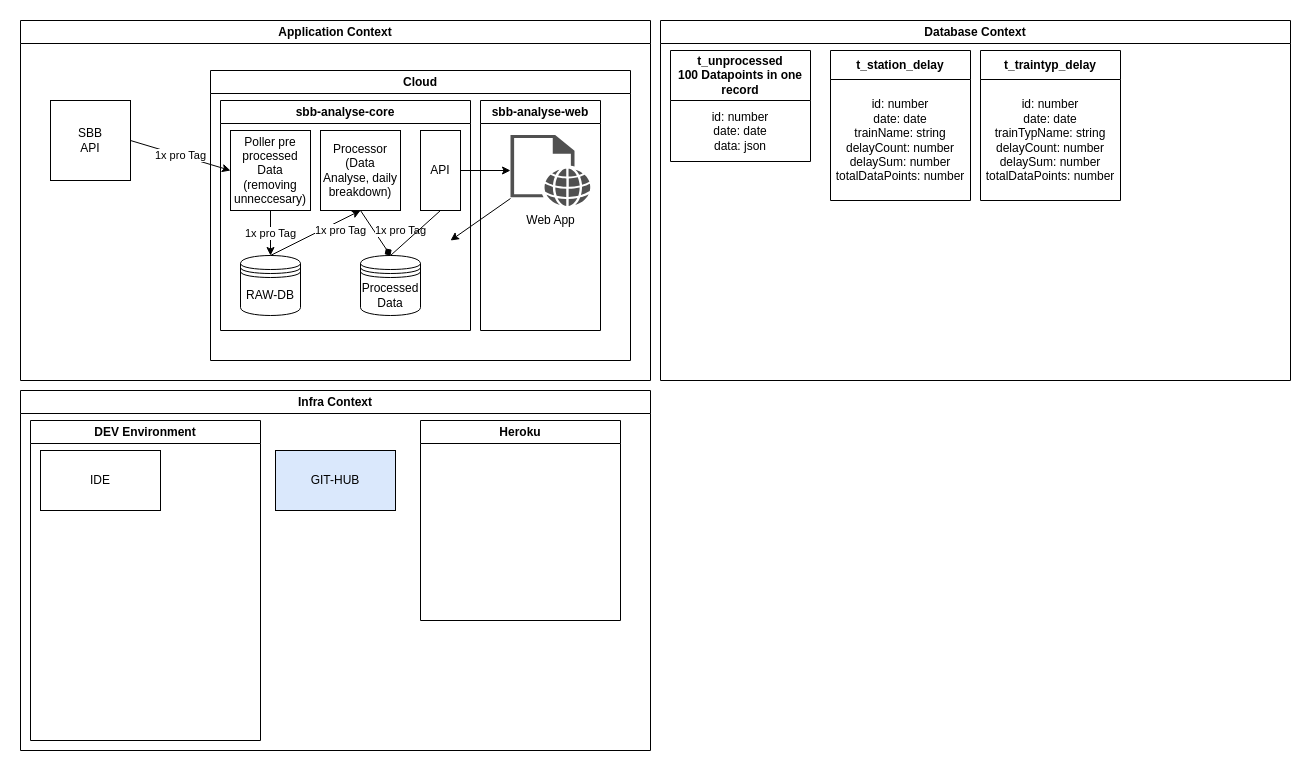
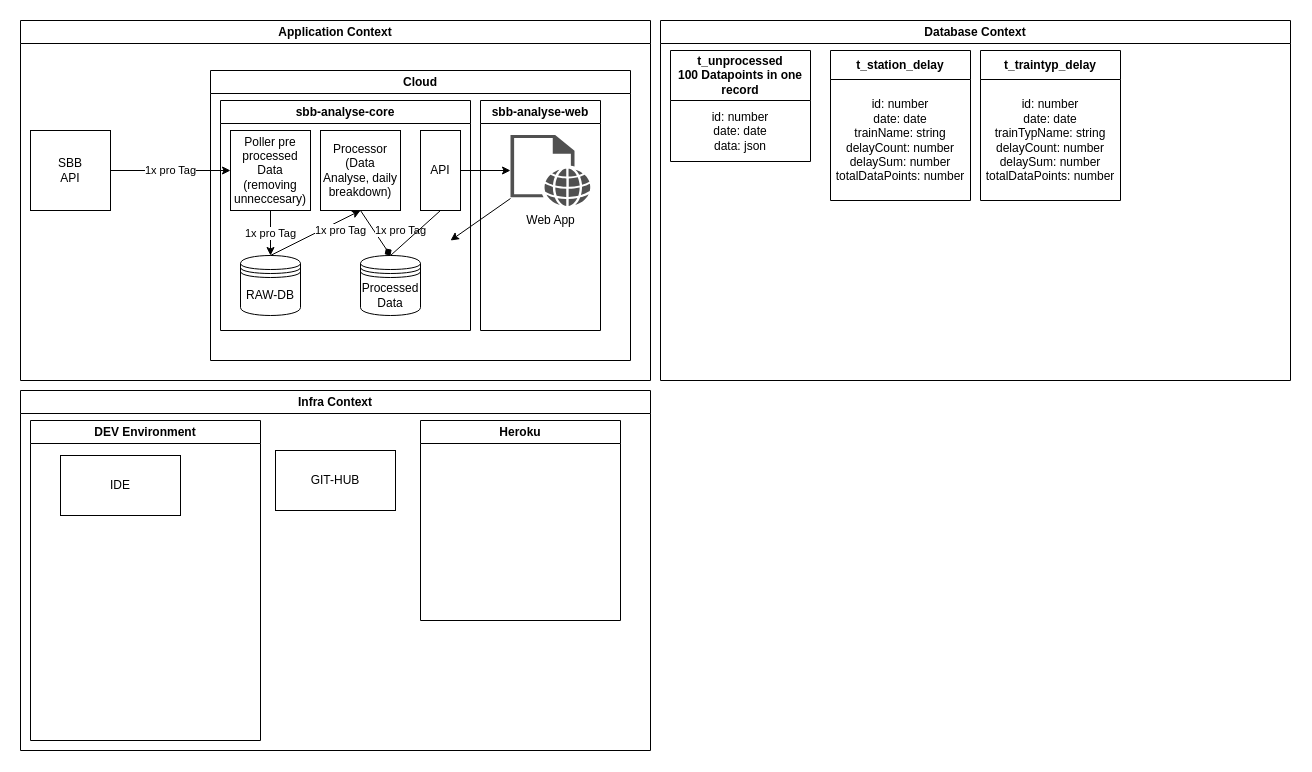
(91, 141) -> (71, 171)
(101, 481) -> (121, 486)
(336, 481) -> (336, 481)
